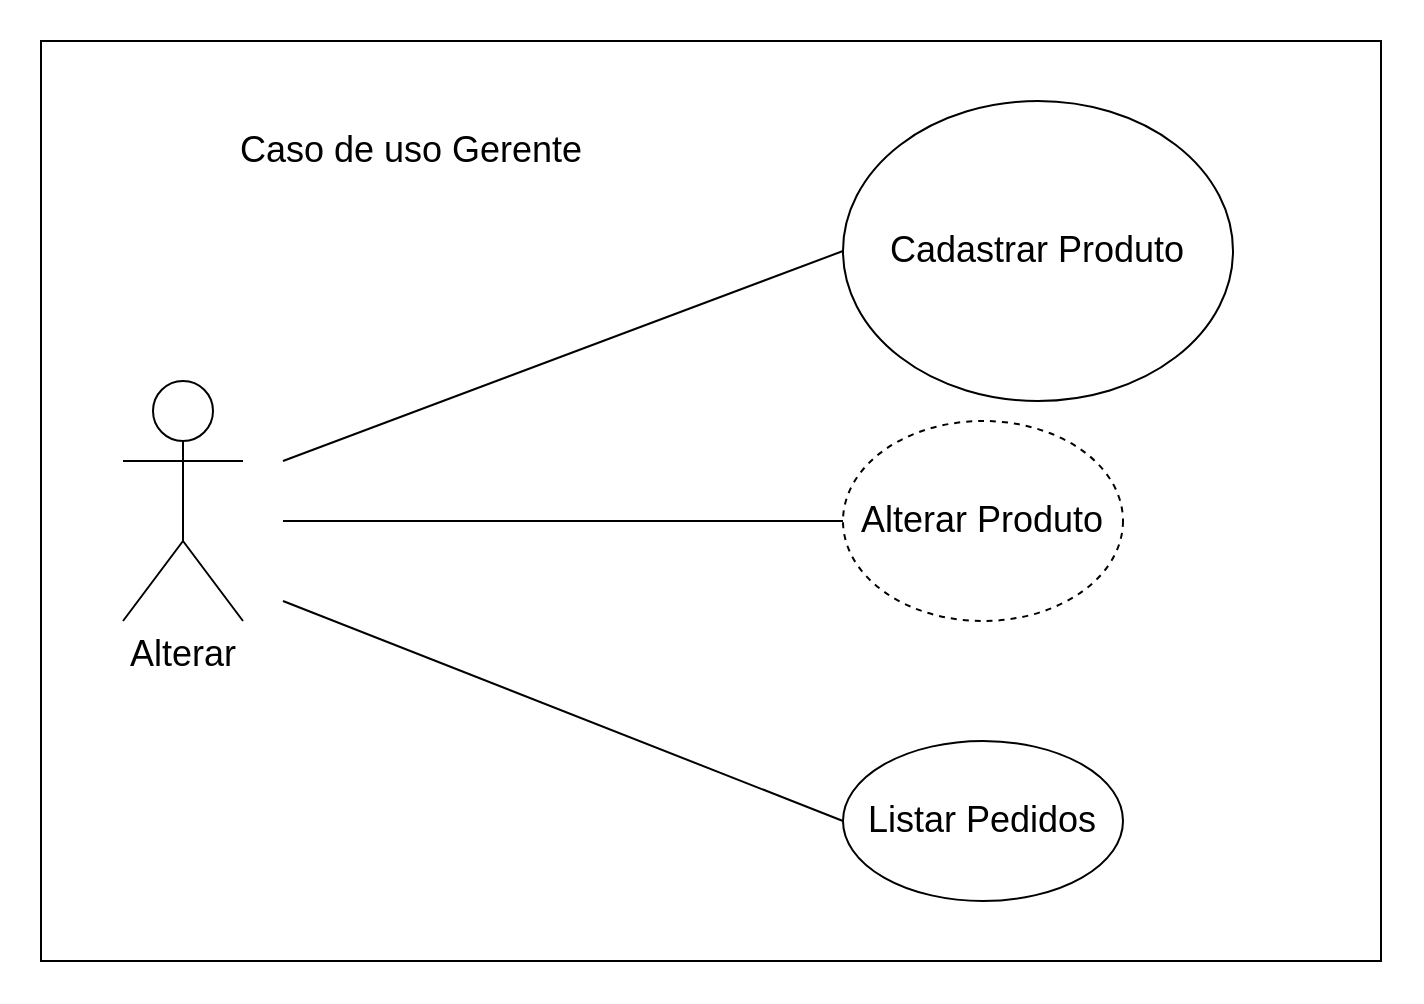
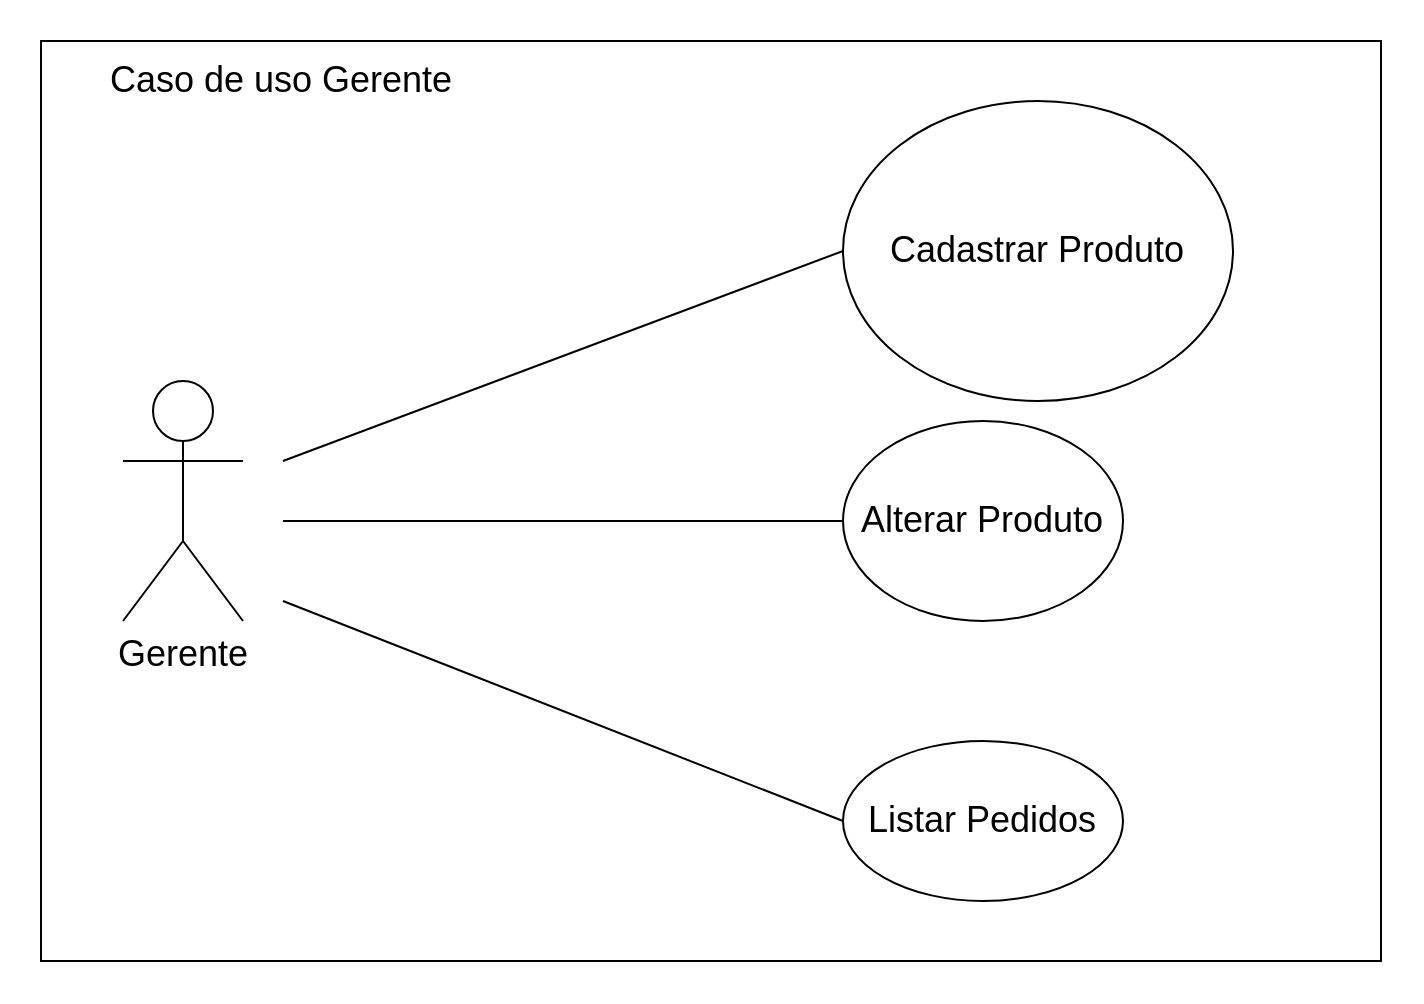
(411, 151) -> (281, 81)
(983, 521) -> (983, 521)
(184, 649) -> (184, 649)
